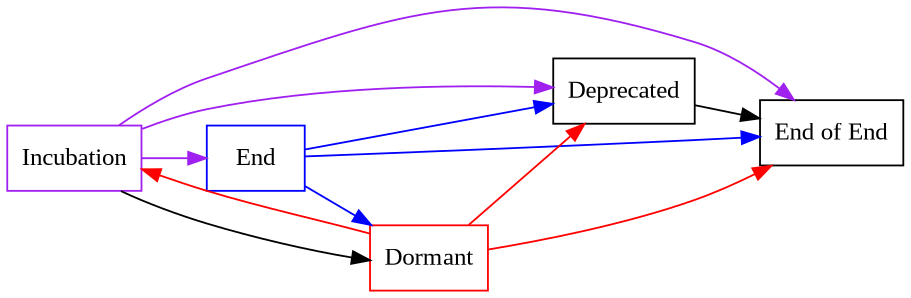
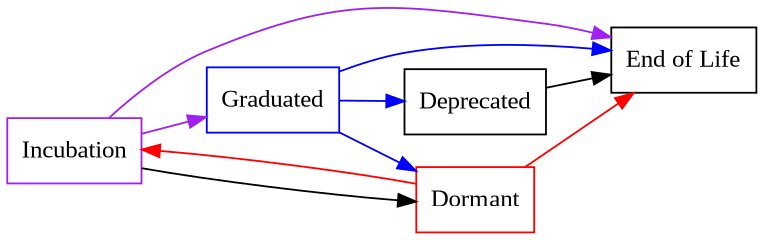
(336, 92) -> none
(832, 133) -> (684, 60)
(256, 158) -> (273, 100)
(519, 181) -> none
